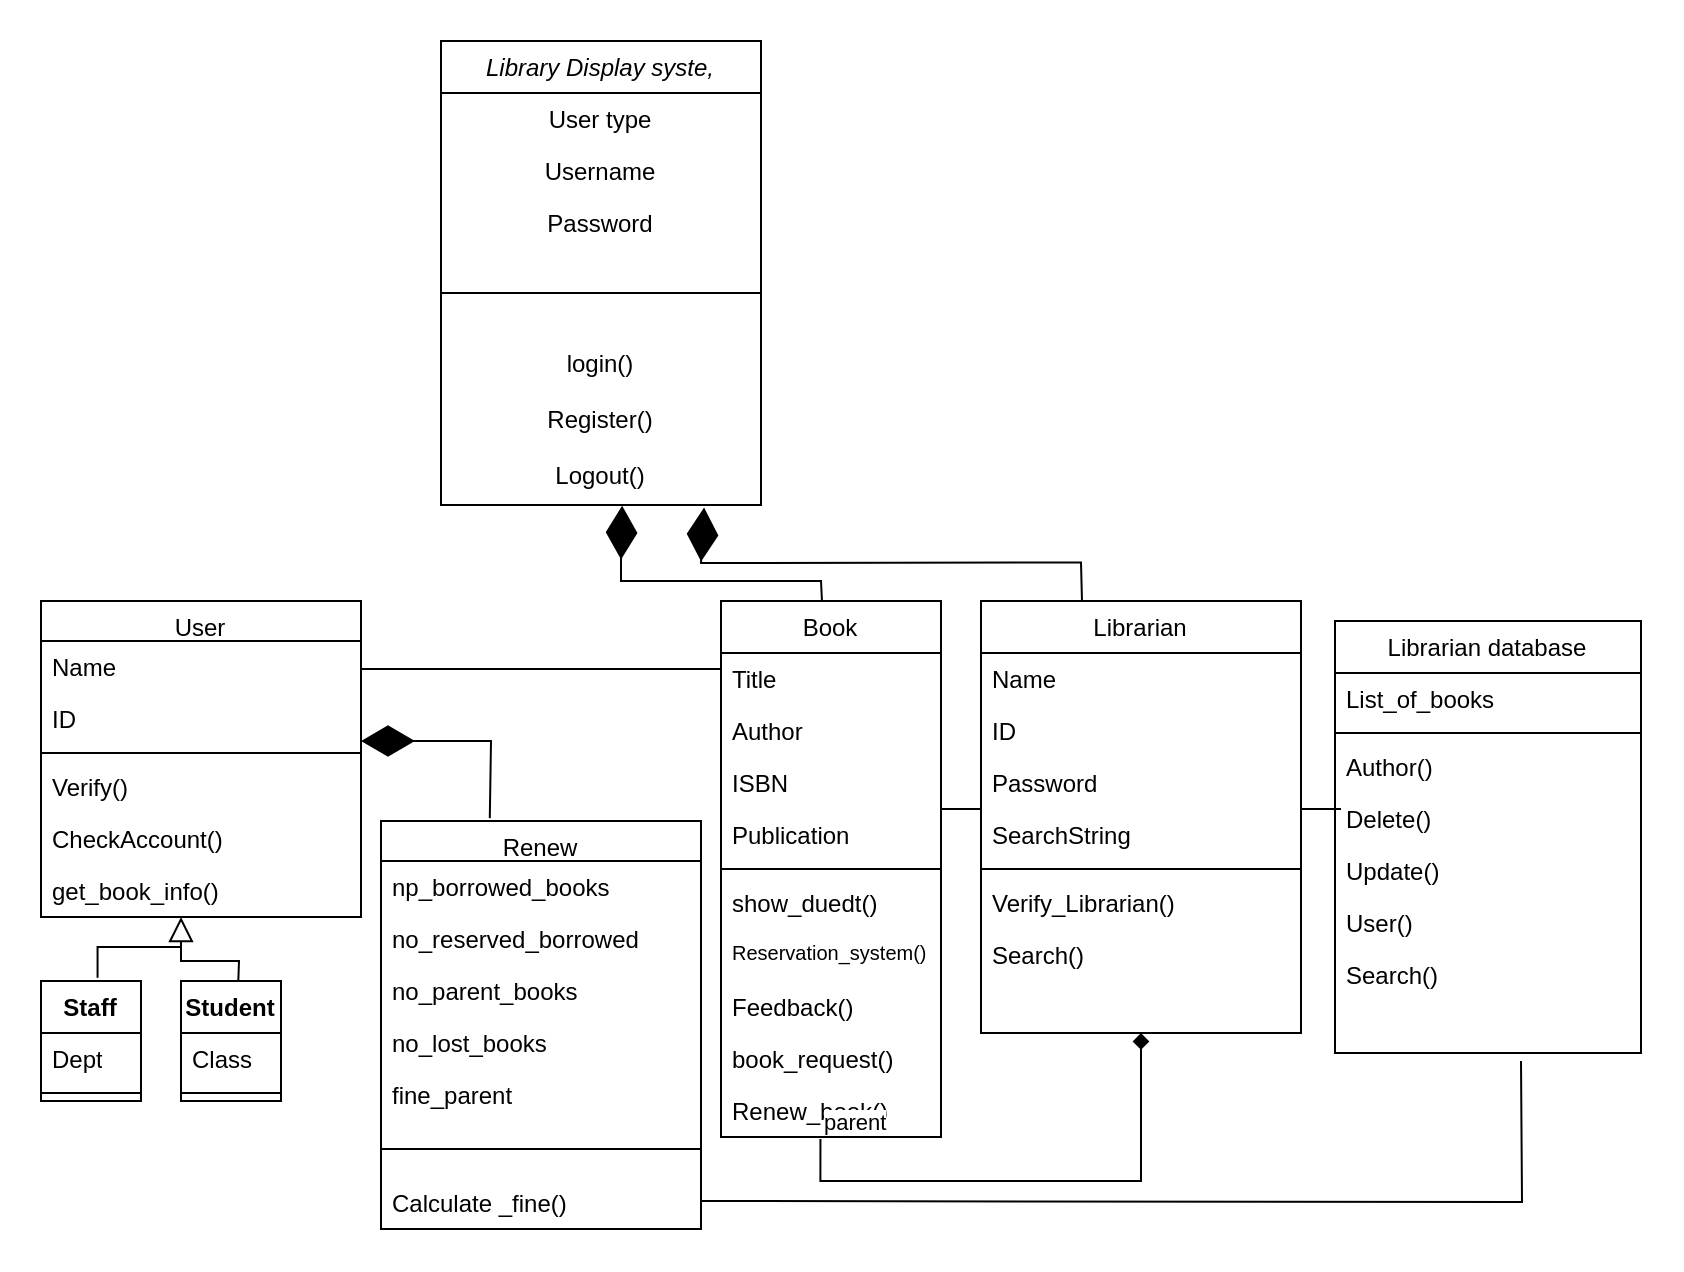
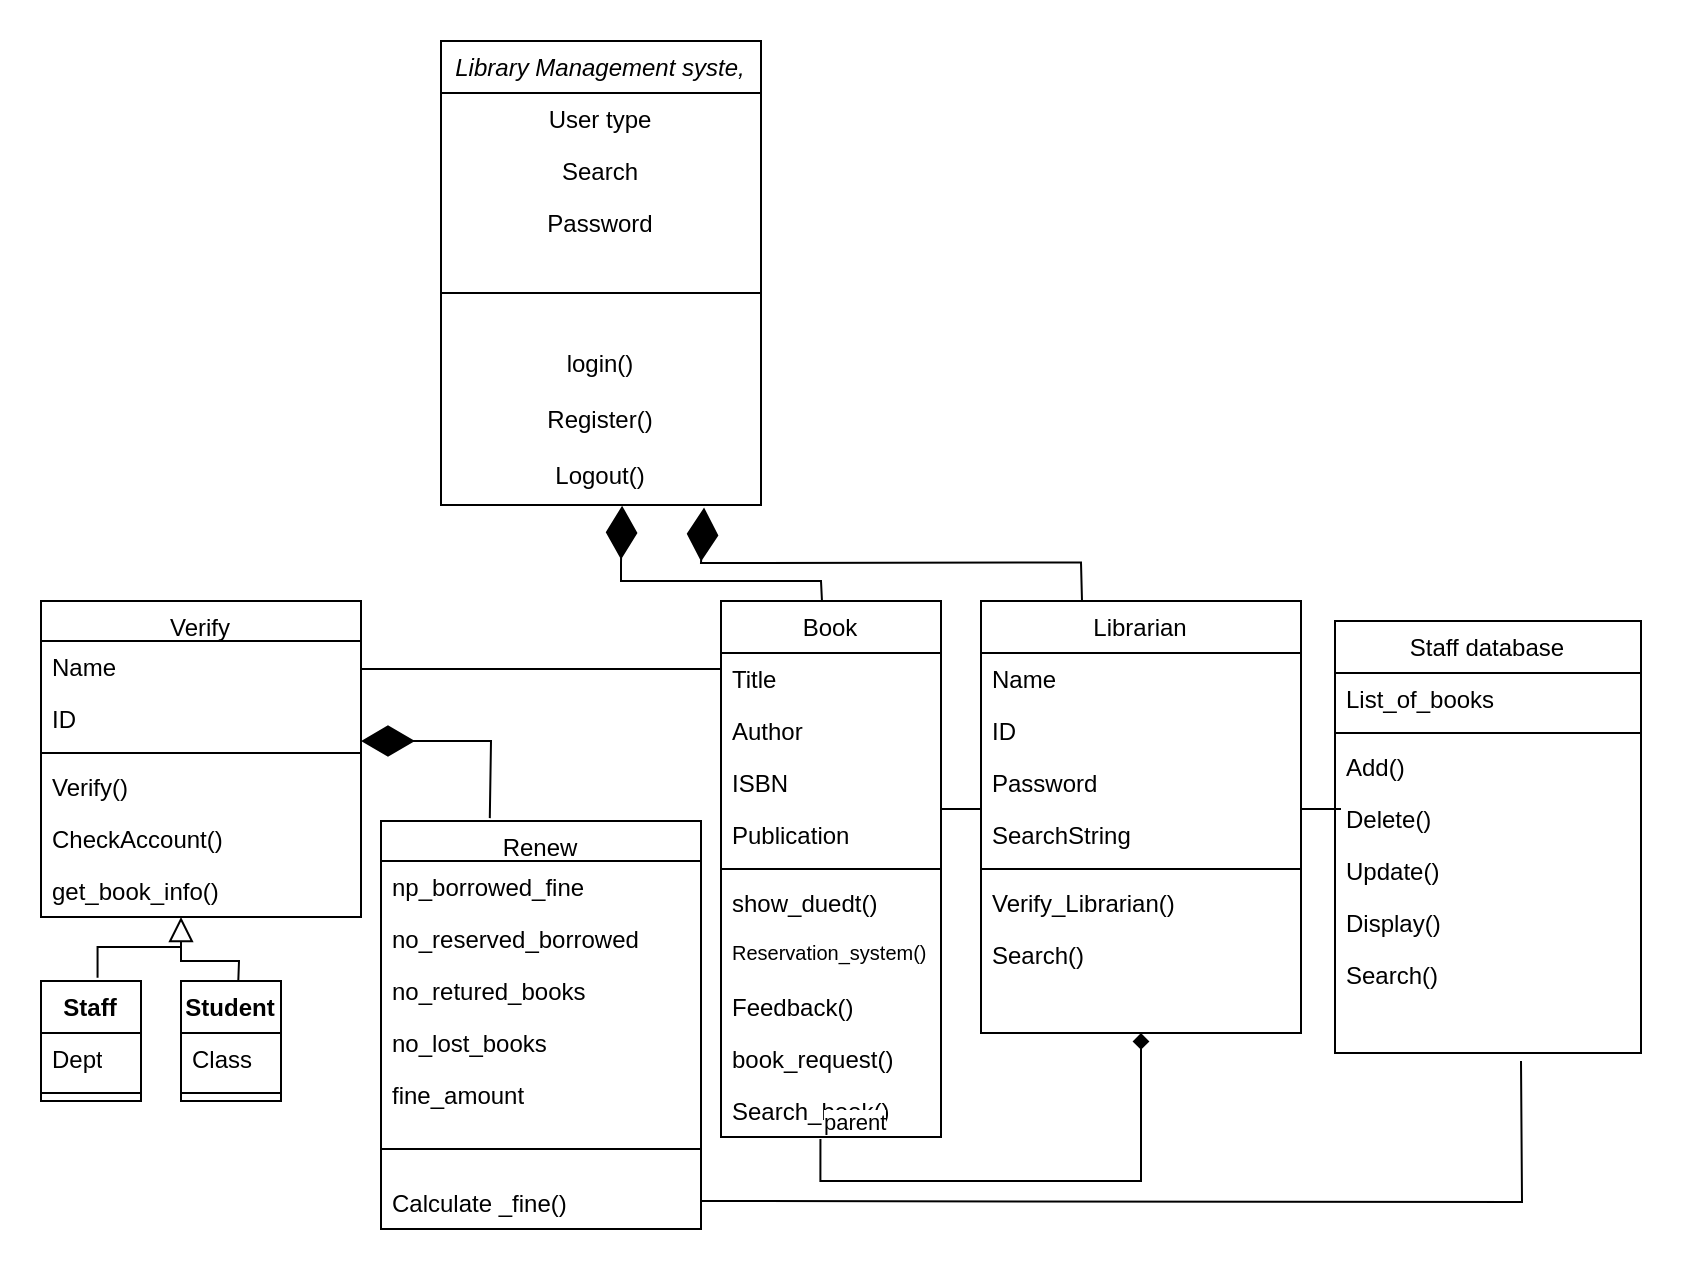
(600, 68) -> (600, 68)
(600, 172) -> (600, 172)
(200, 628) -> (200, 628)
(1487, 648) -> (1487, 648)
(1400, 768) -> (1380, 768)
(506, 888) -> (496, 888)
(1386, 924) -> (1400, 924)
(493, 992) -> (500, 992)
(463, 1096) -> (463, 1096)
(813, 1112) -> (819, 1112)
